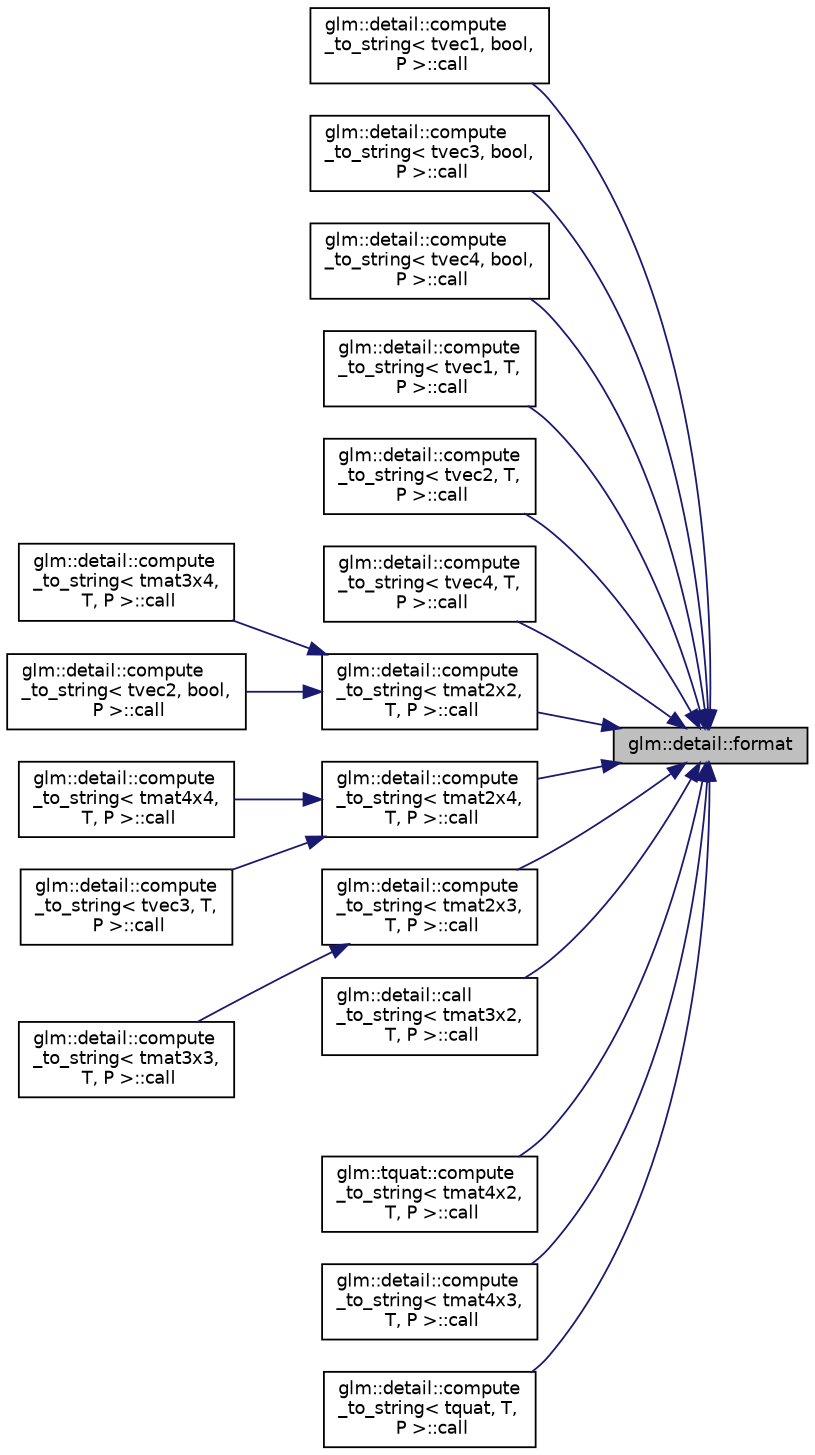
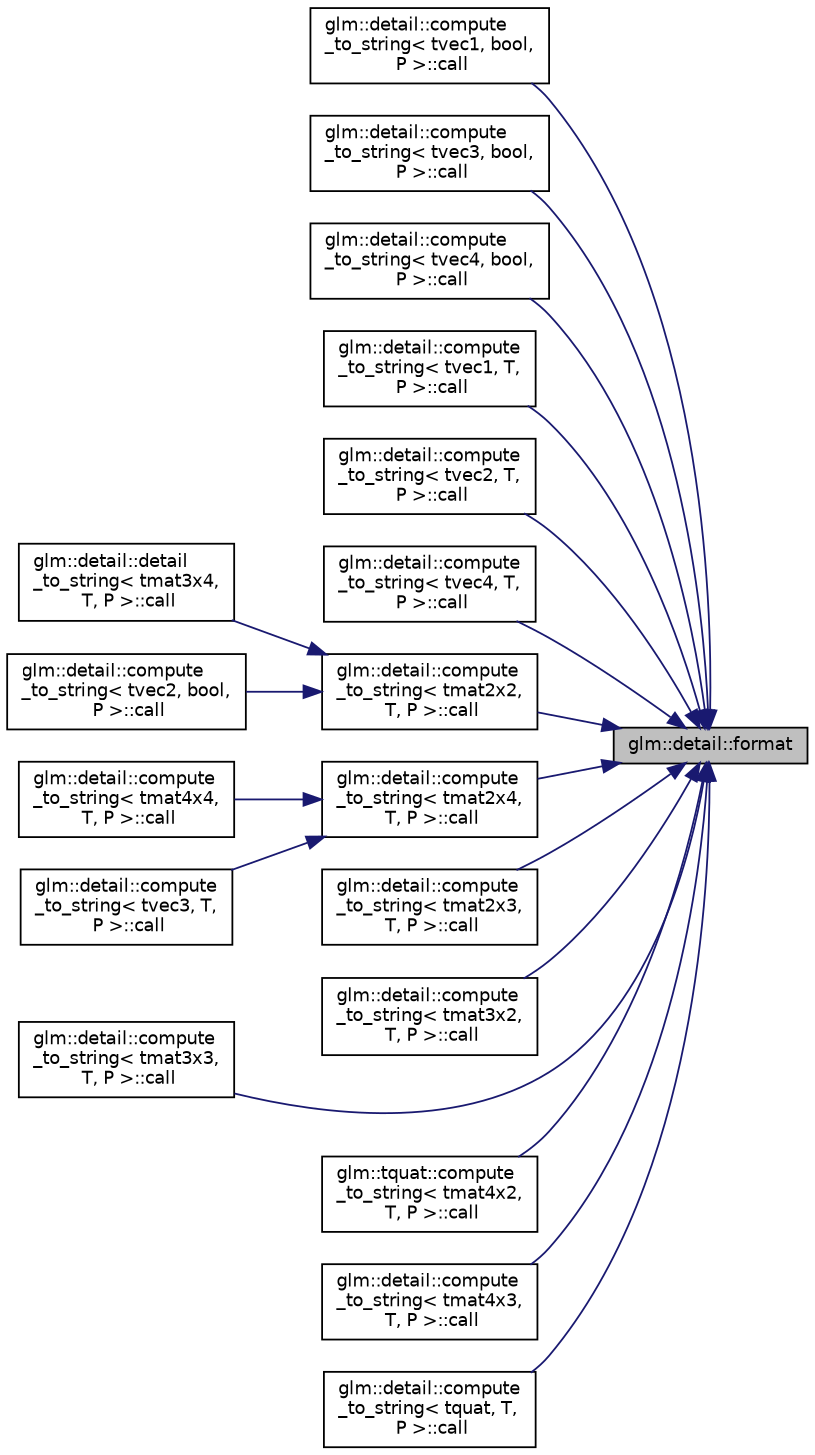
(127, 582) -> (127, 582)
(264, 987) -> (555, 1067)
(430, 1017) -> (430, 1017)
